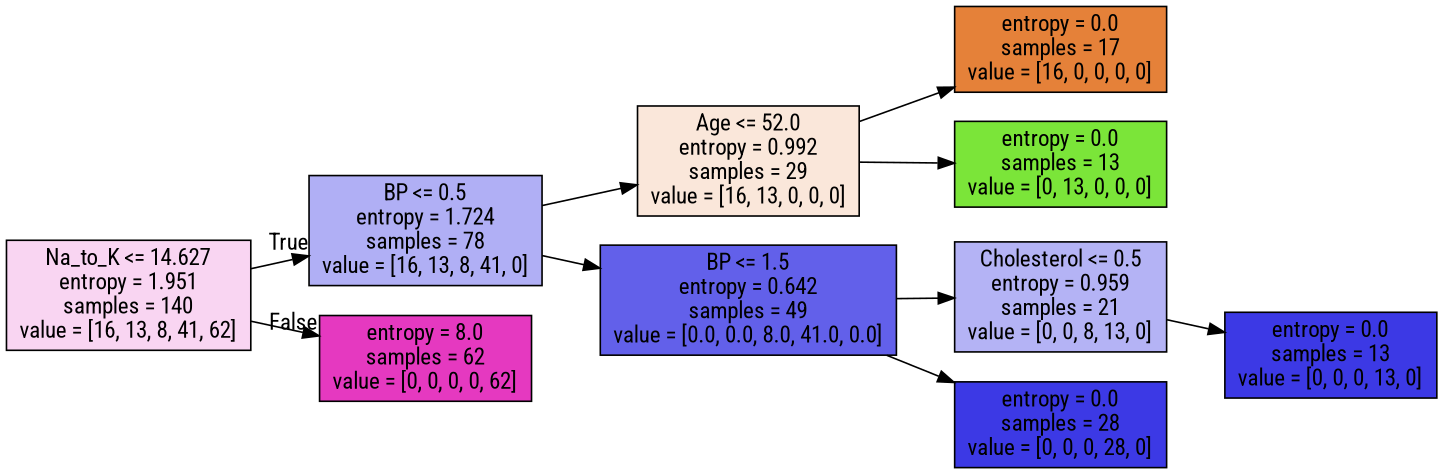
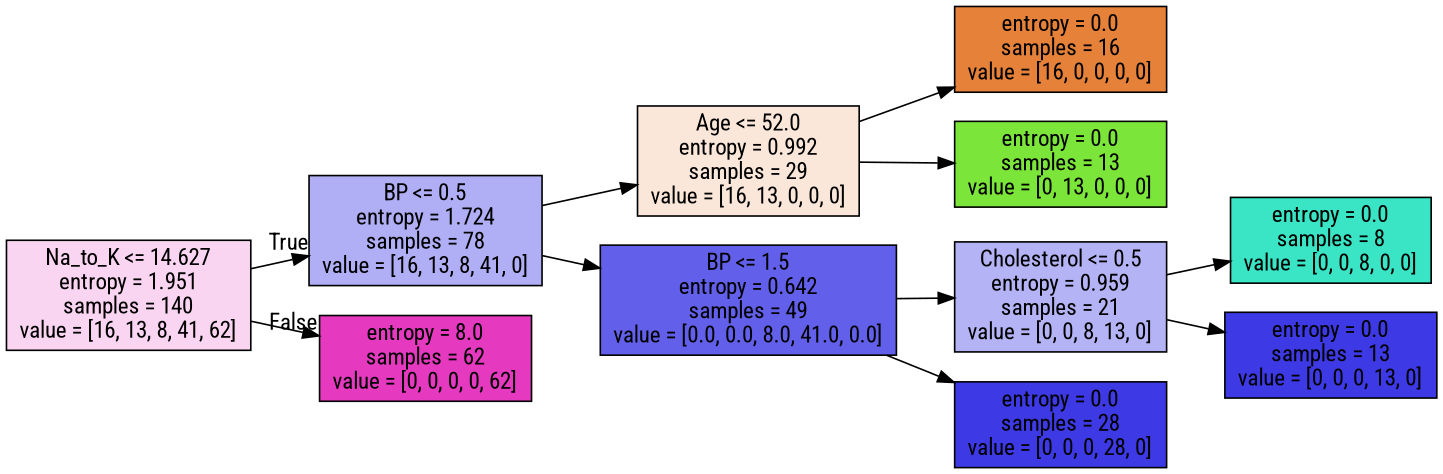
(1061, 49) -> (1061, 49)
none -> (1331, 240)
